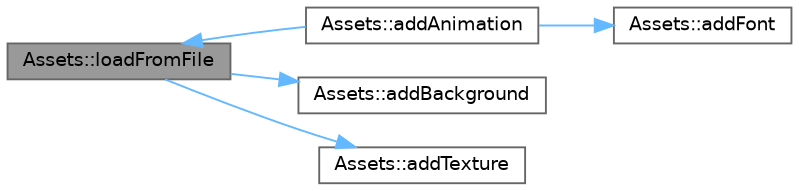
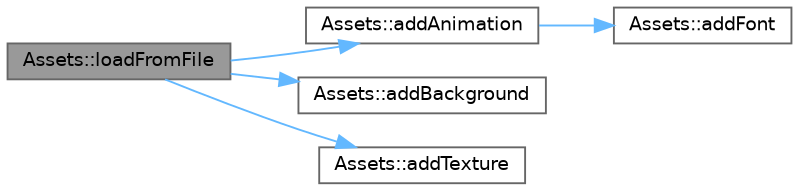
(254, 33) -> (285, 54)
